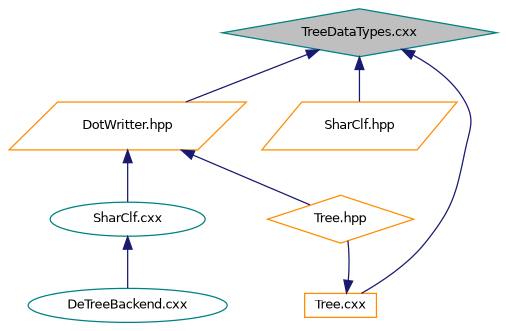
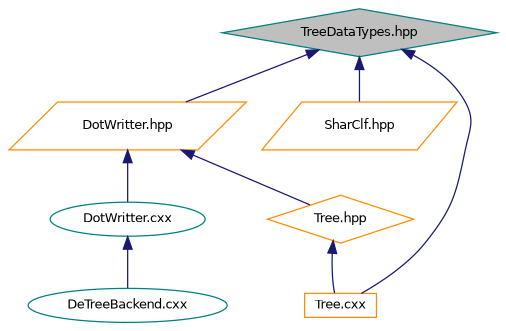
(359, 33) -> (359, 33)
(128, 219) -> (128, 219)
(349, 261) -> (332, 273)
